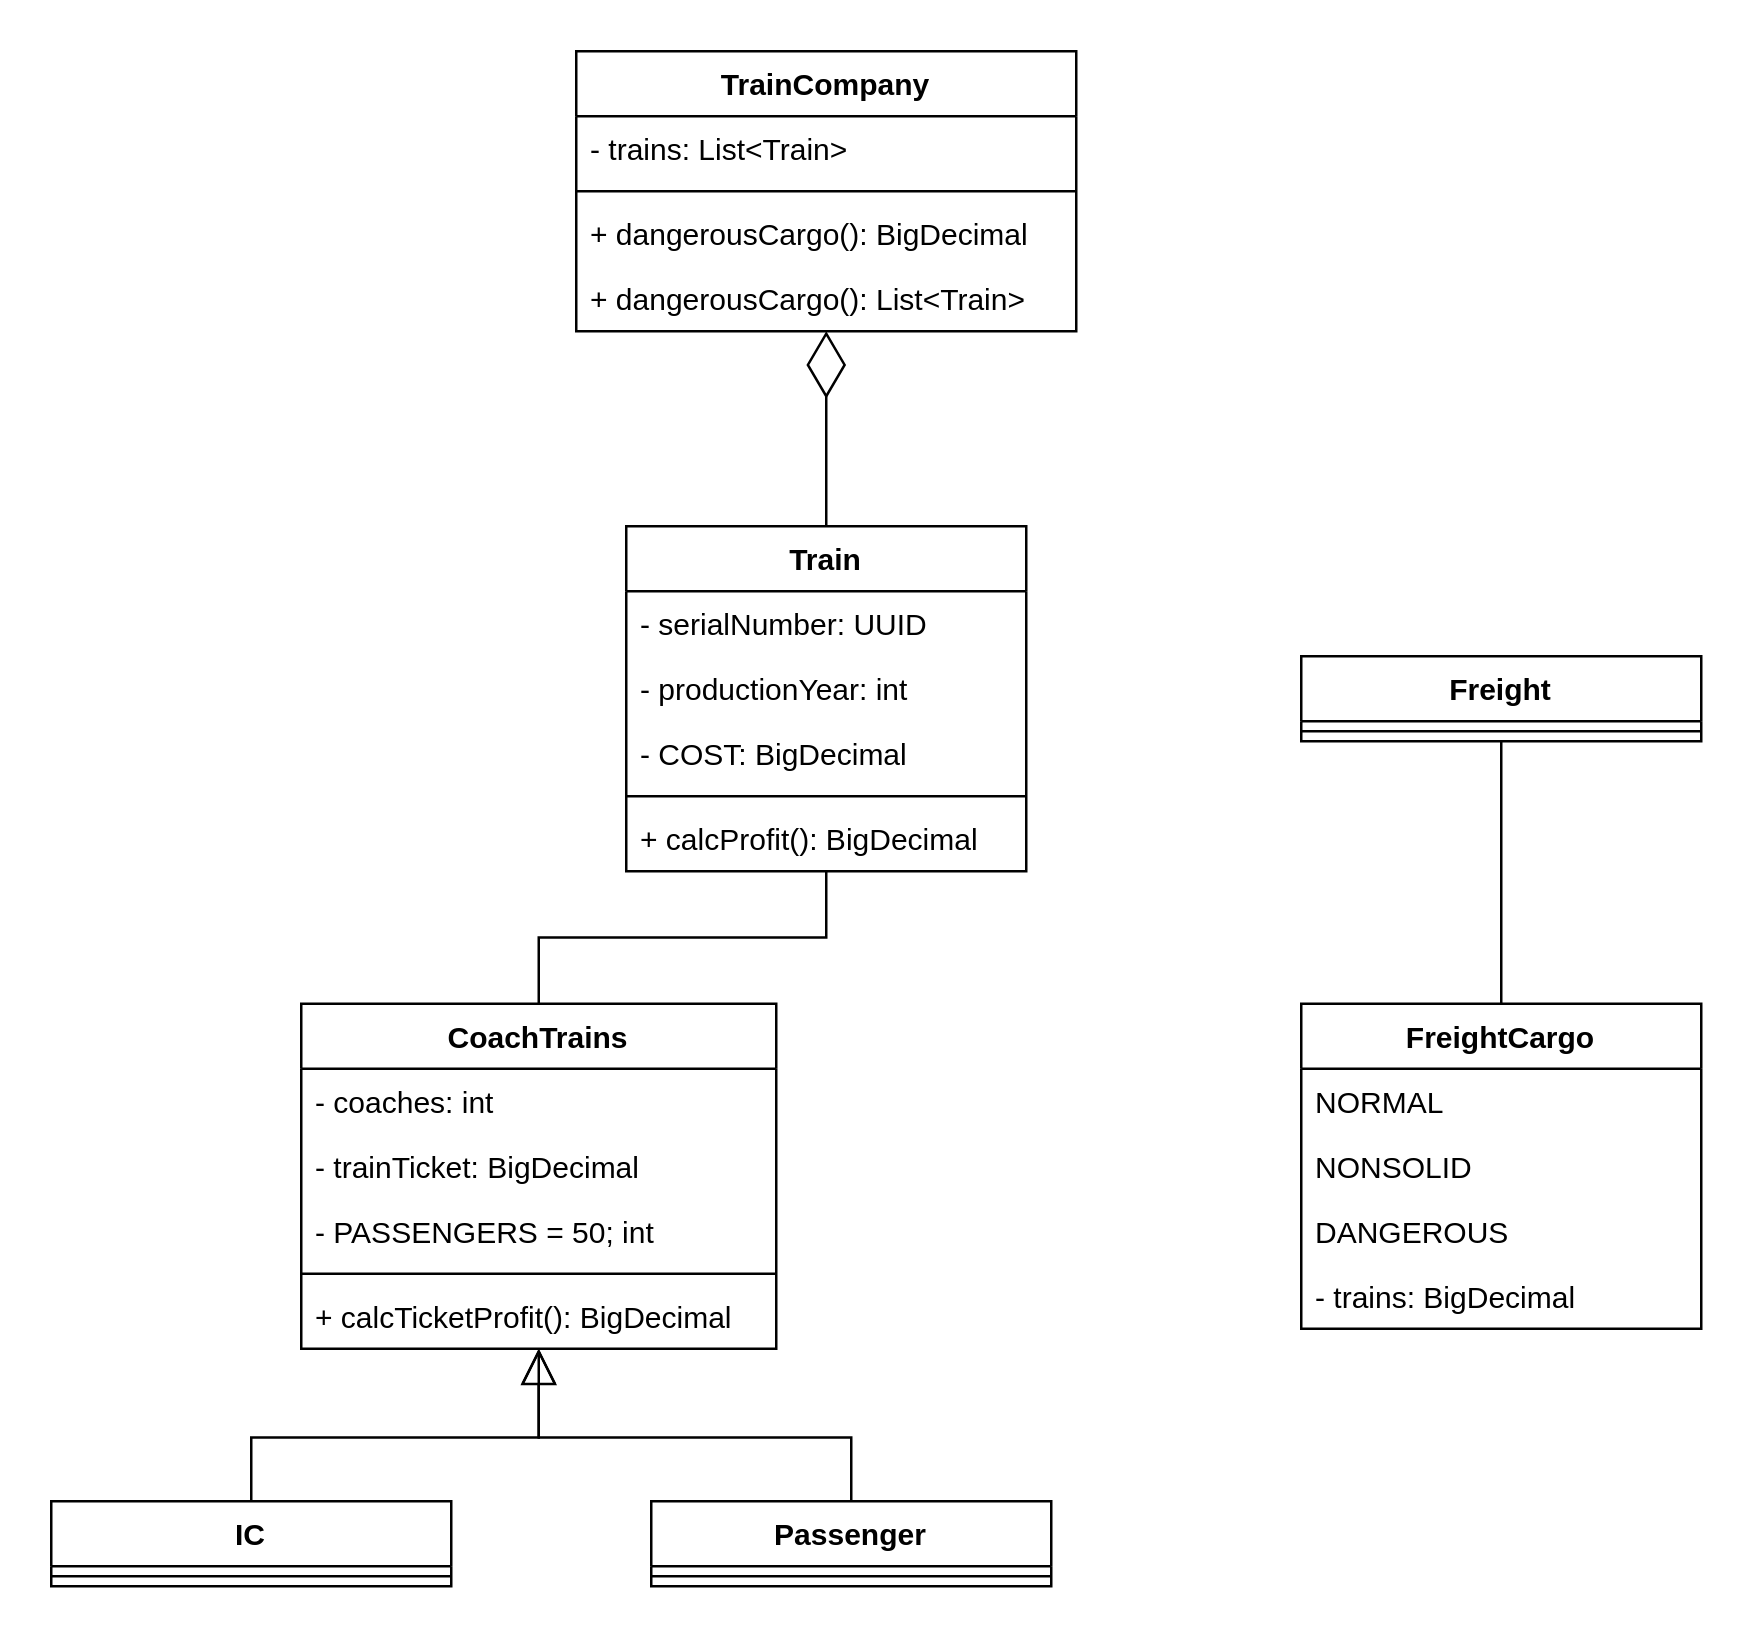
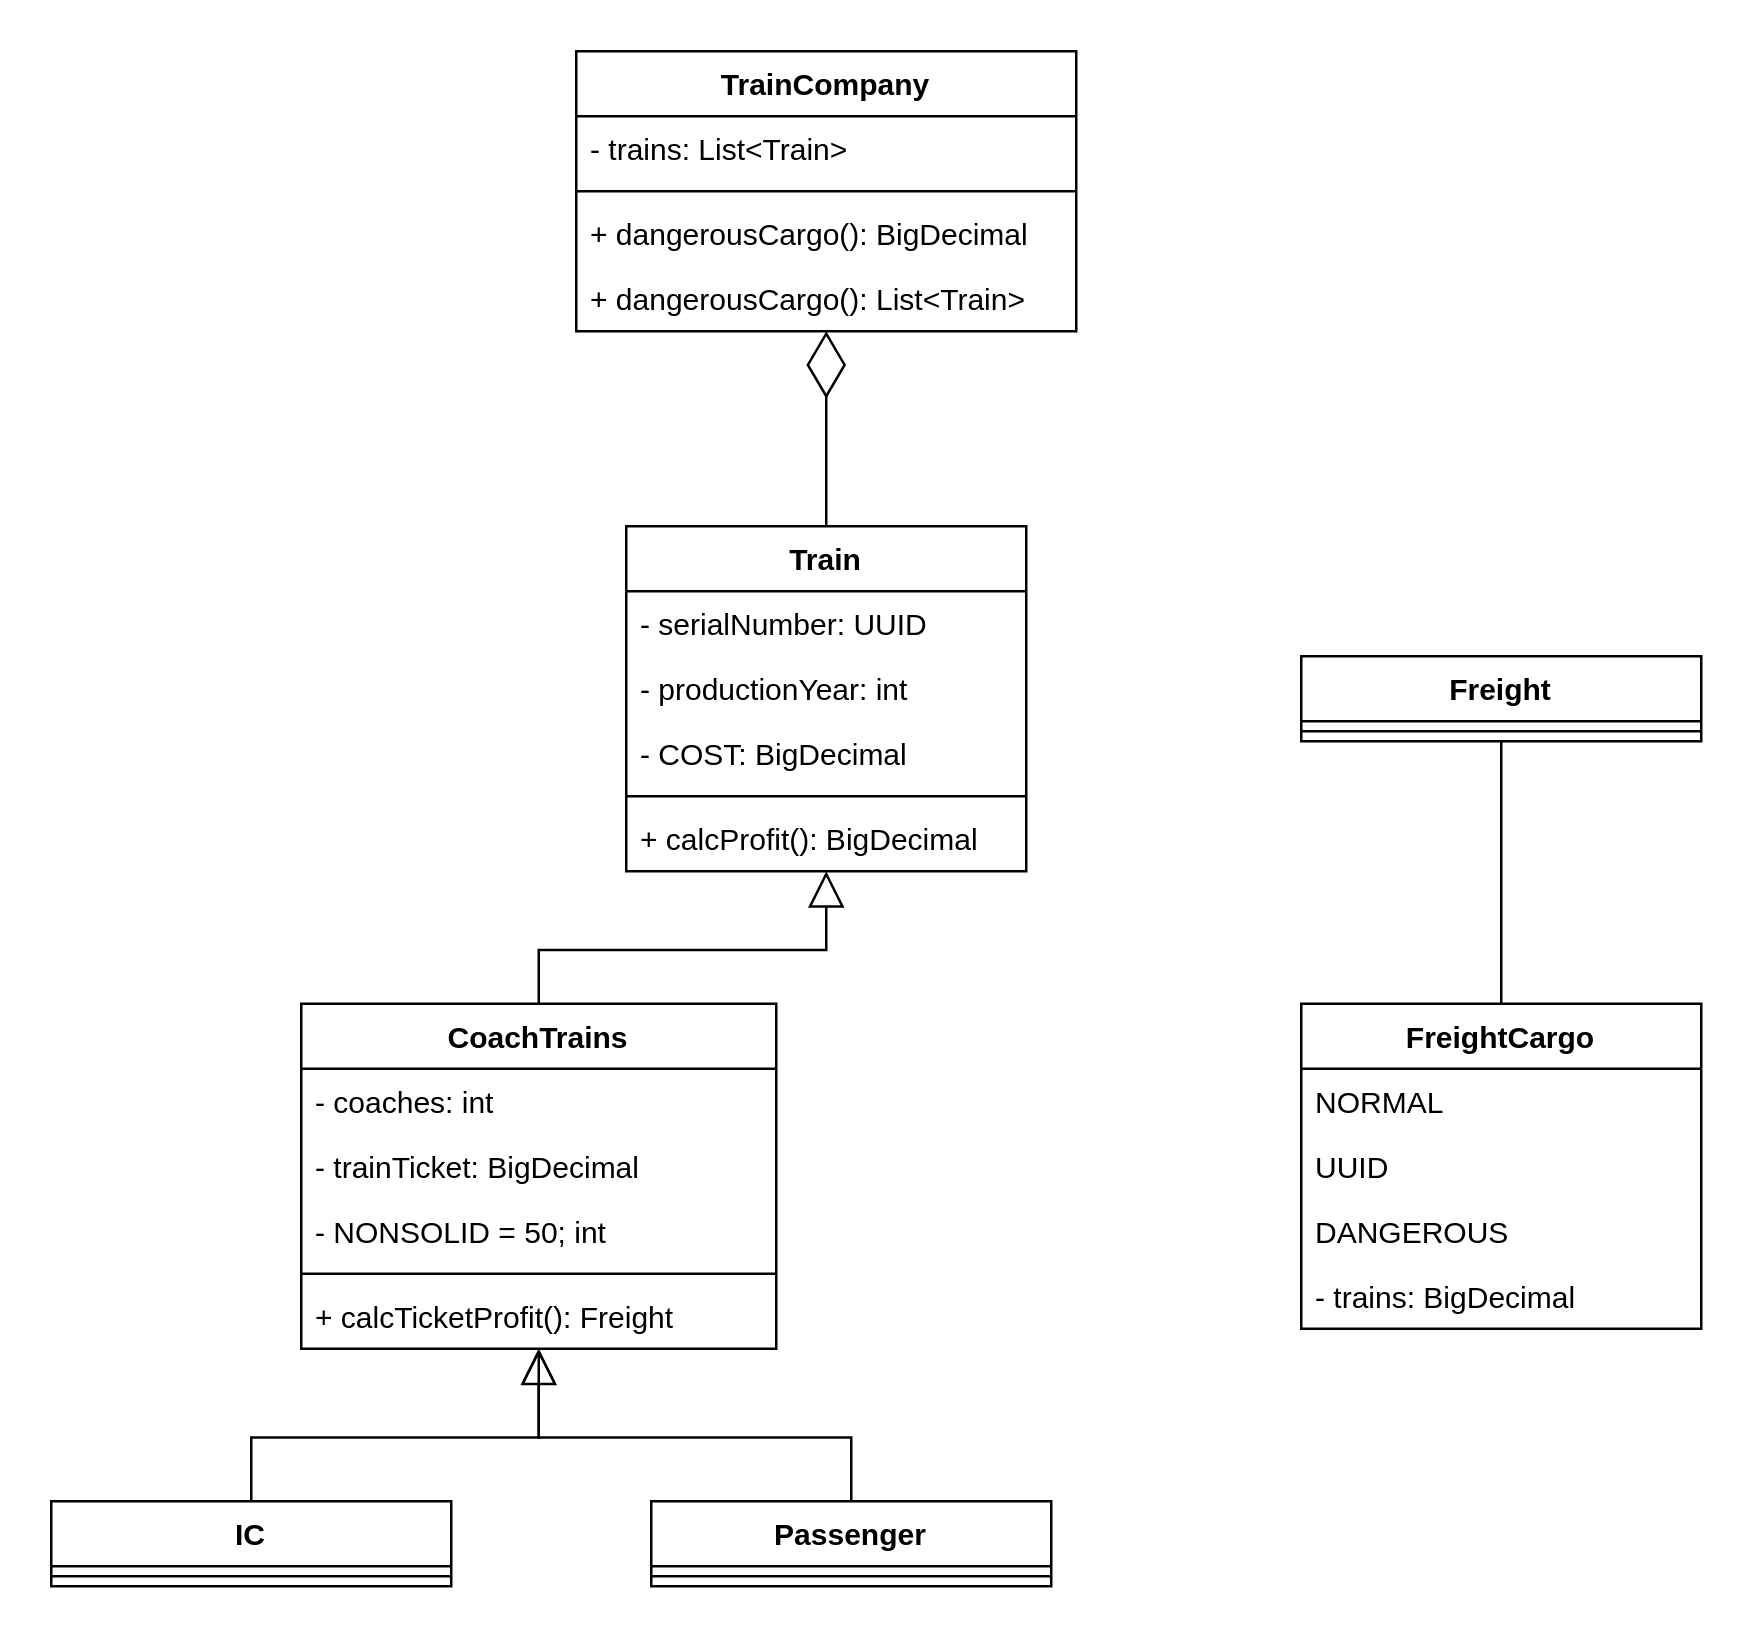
(826, 893) -> (826, 908)
(1382, 1168) -> (1349, 1168)
(476, 1233) -> (460, 1233)
(549, 1318) -> (531, 1318)
